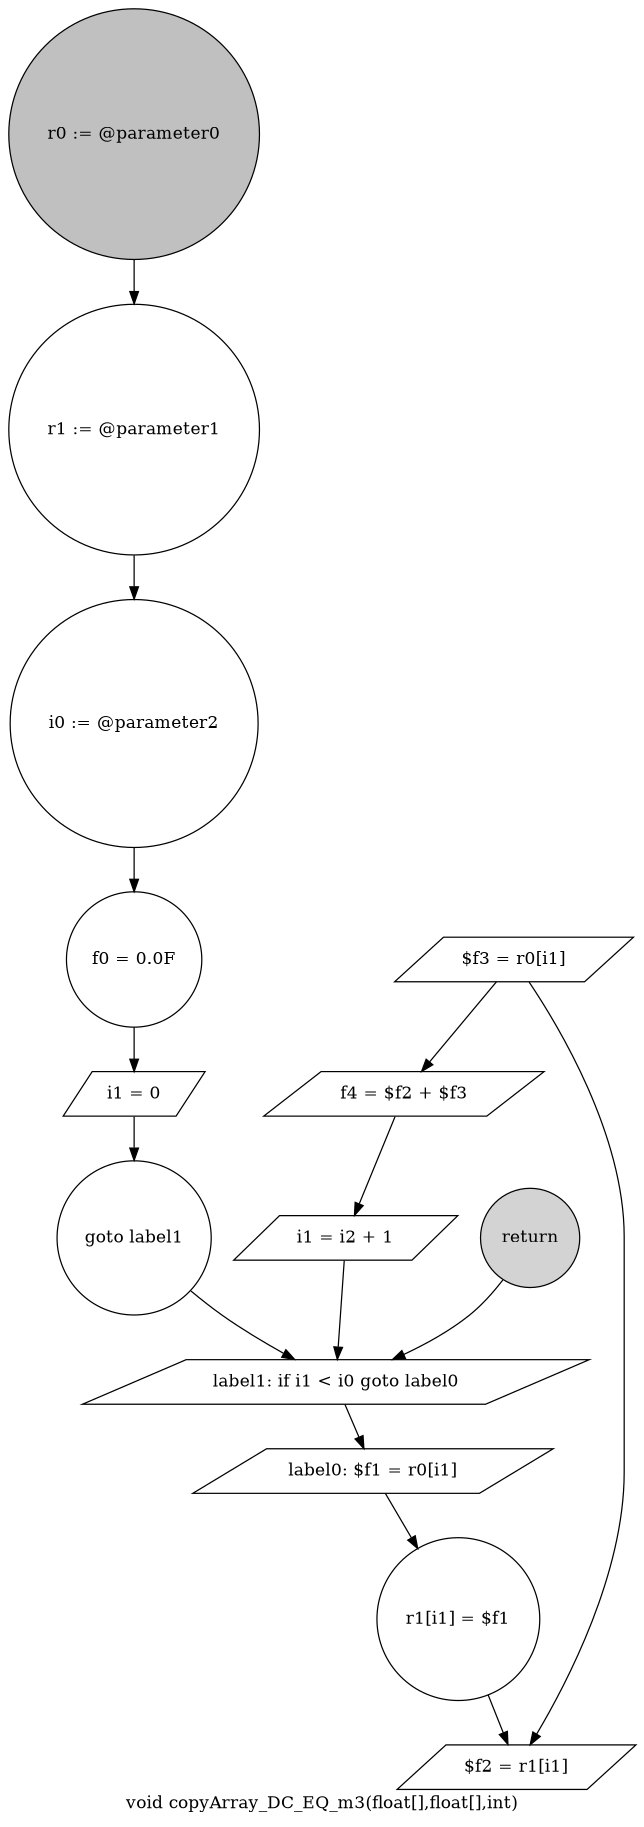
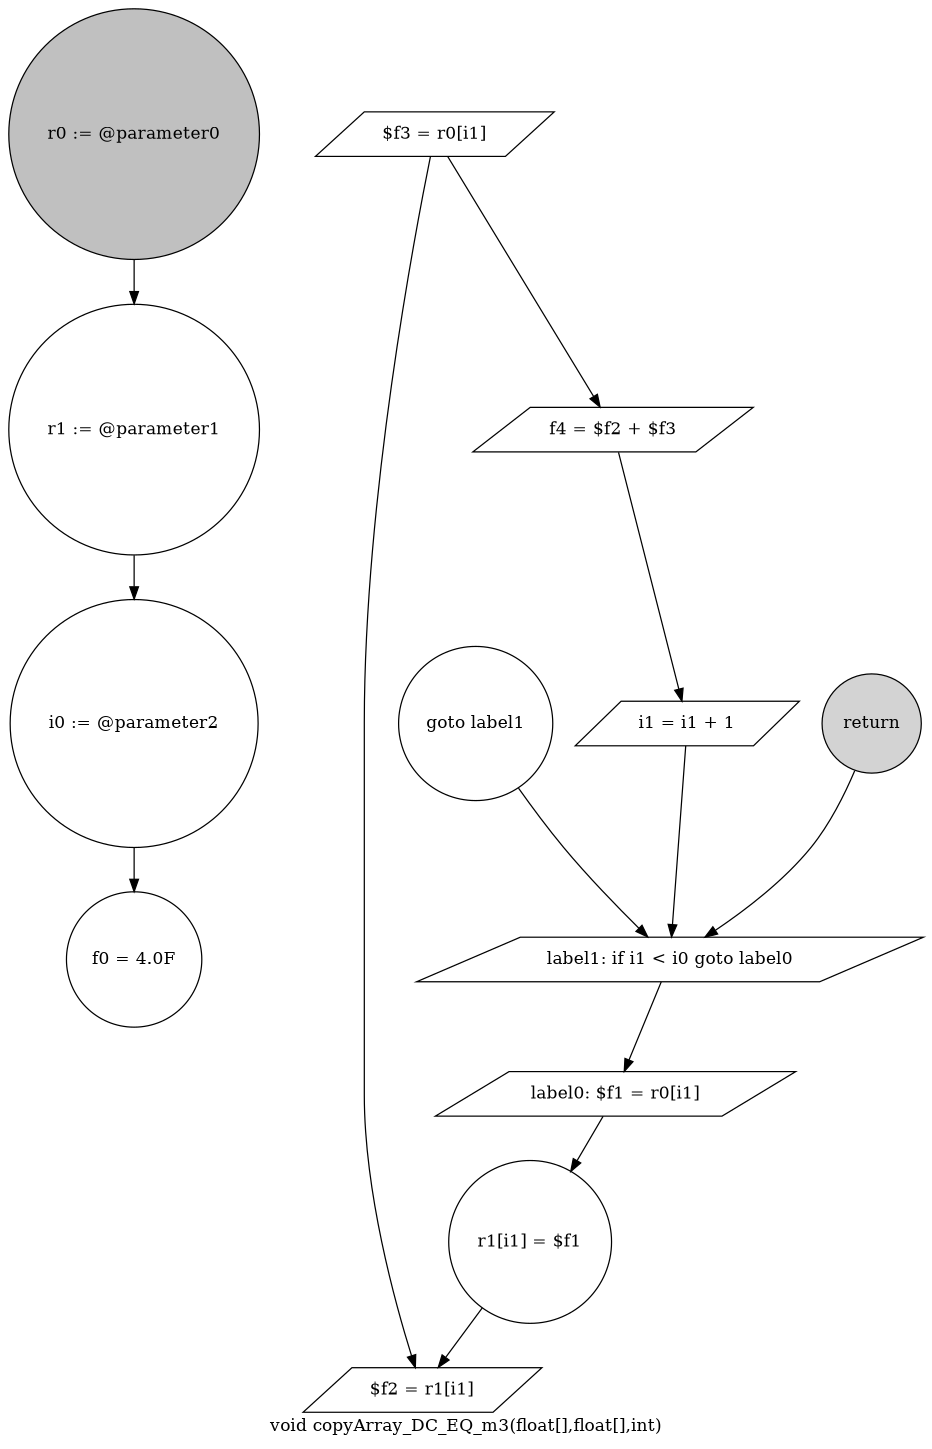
(134, 959) -> (134, 959)
(134, 1094) -> none
(346, 1238) -> (687, 723)
